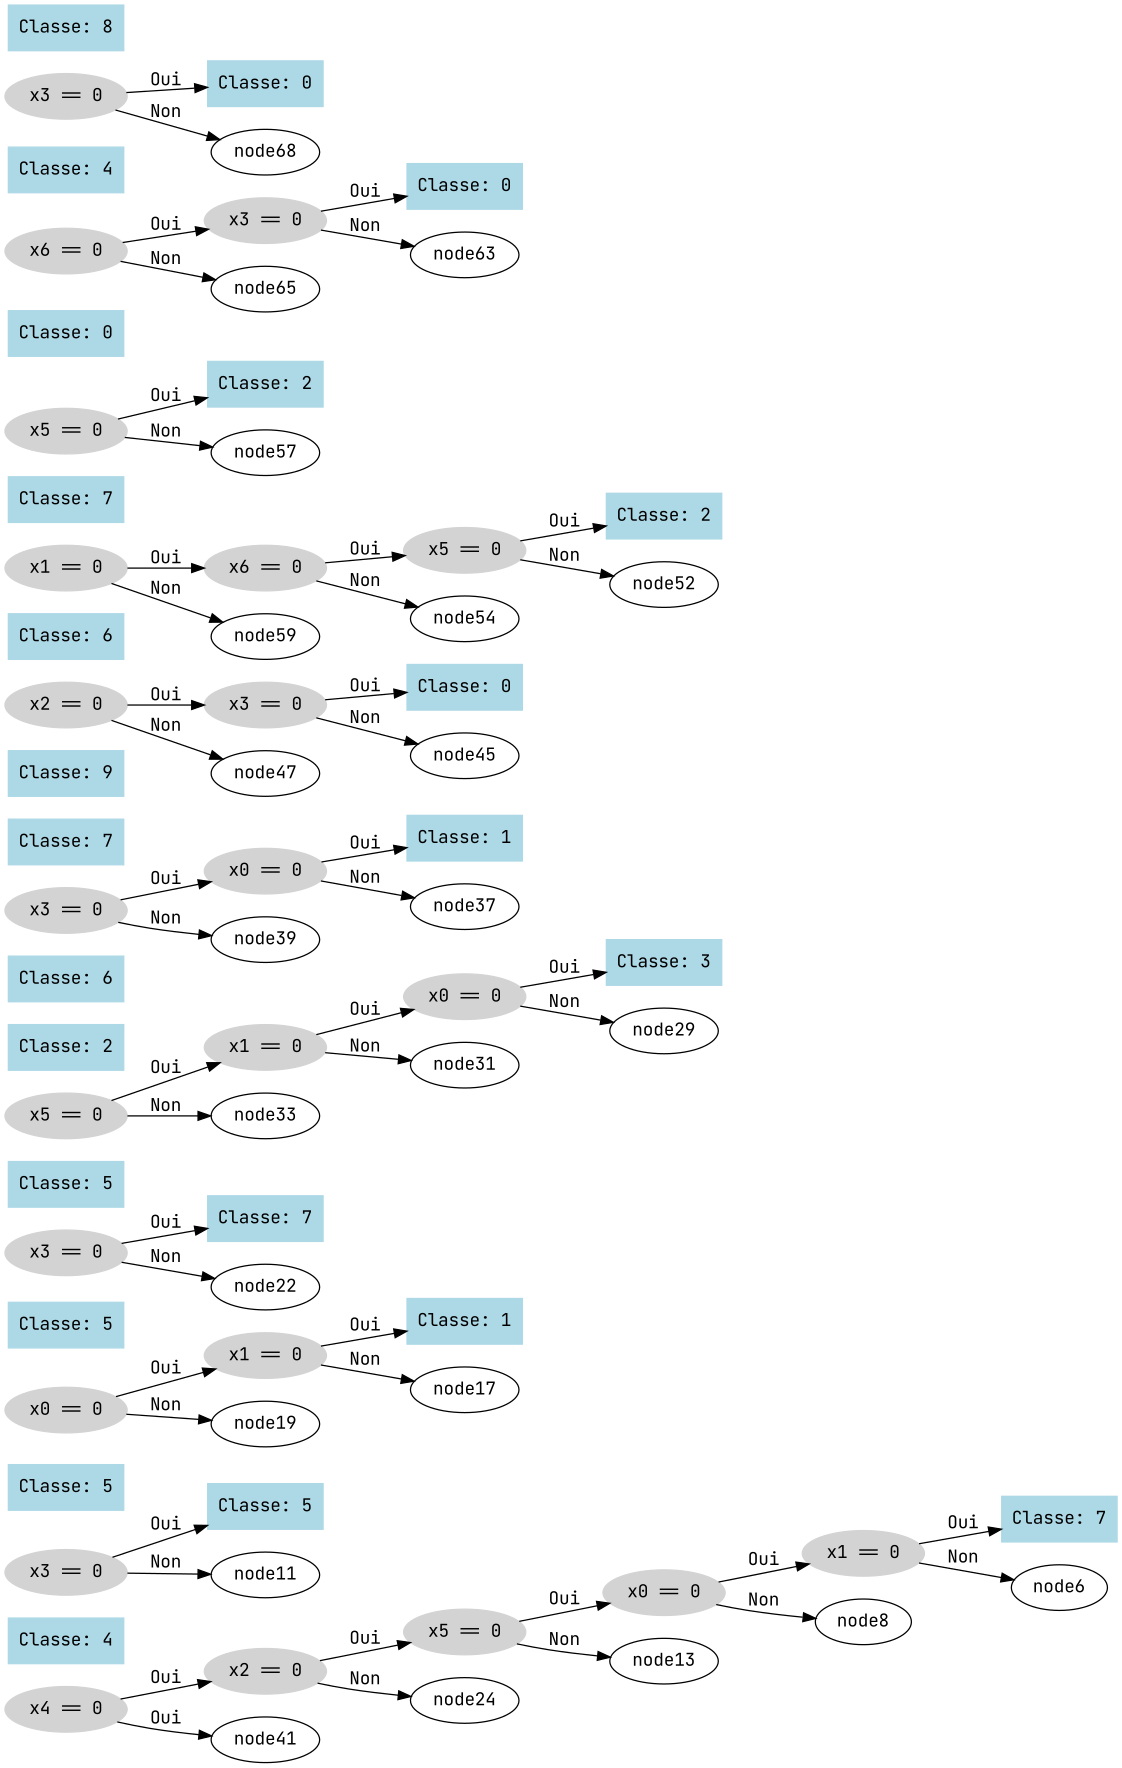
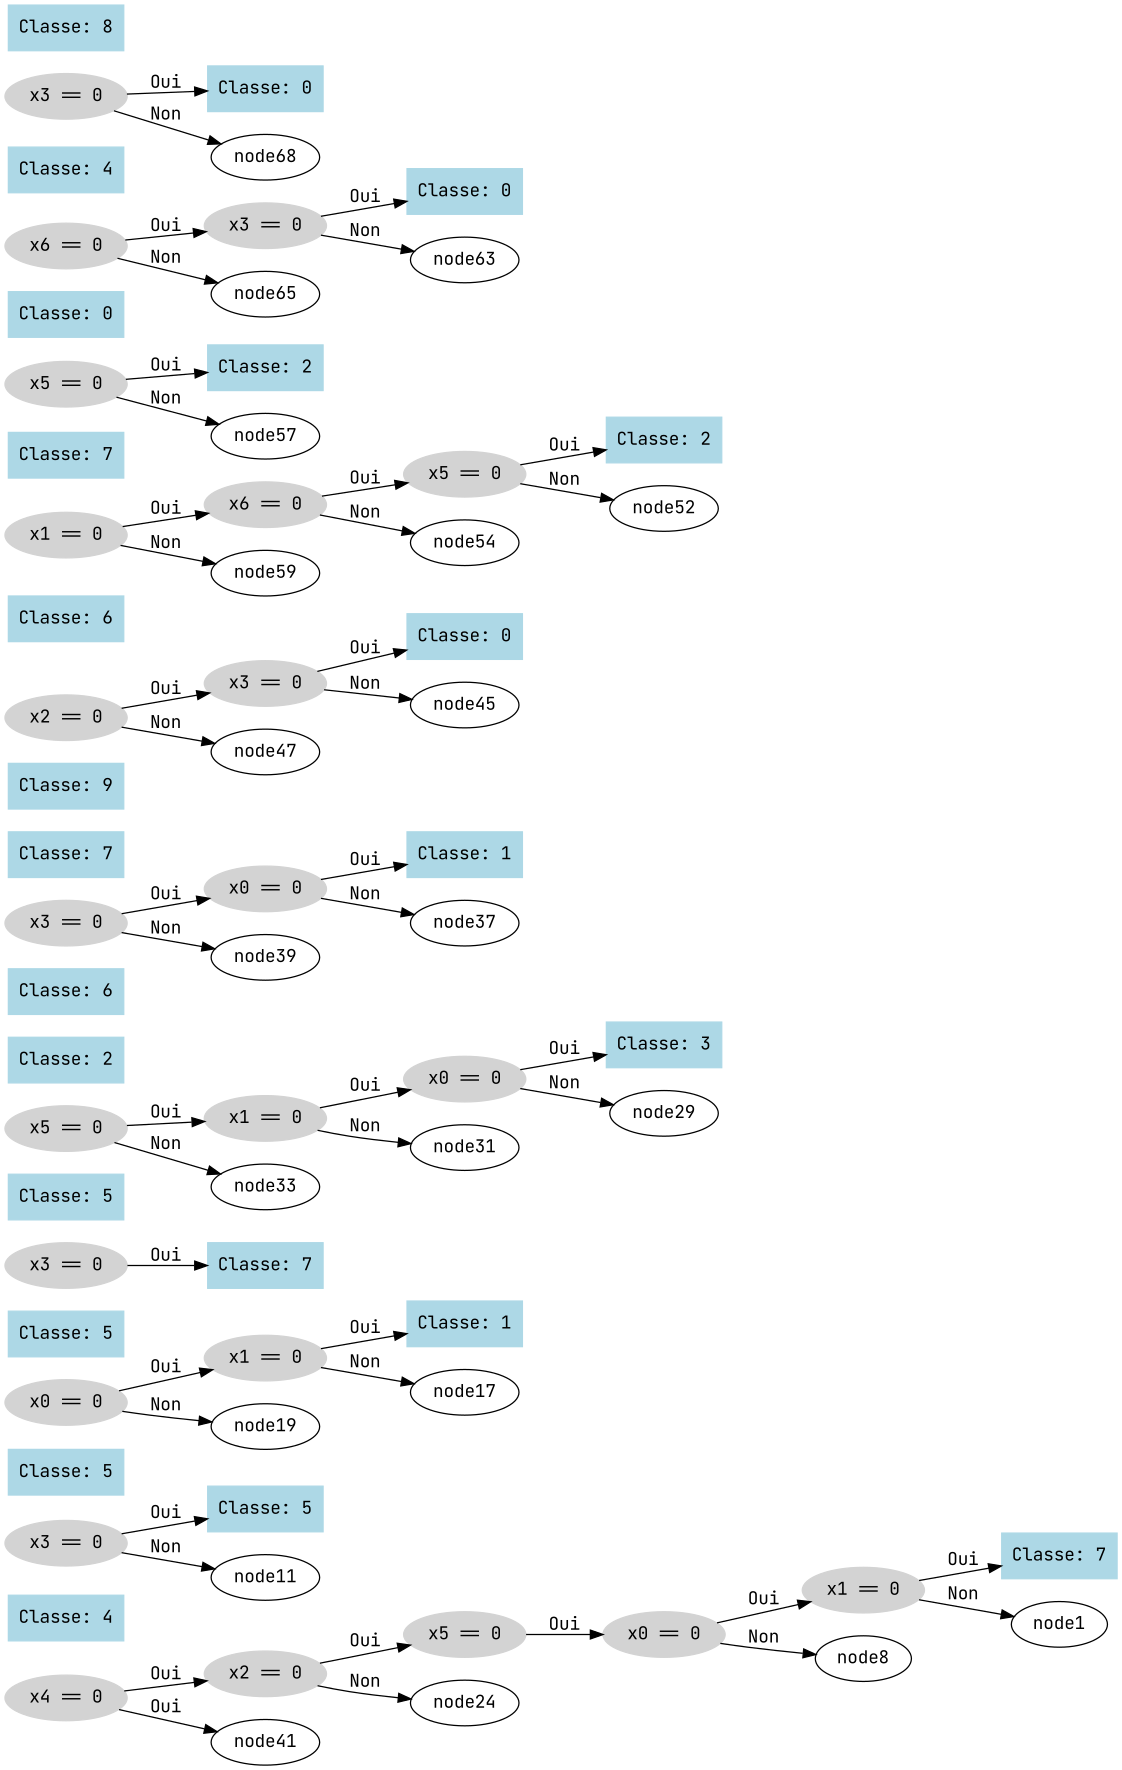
(265, 1287) -> none
(1059, 1588) -> (1059, 1624)
(664, 1661) -> none
